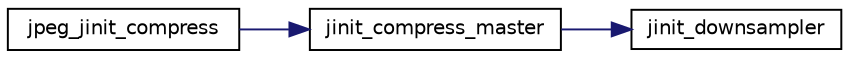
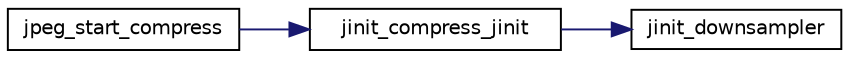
(124, 29) -> (124, 29)
(435, 29) -> (435, 29)
